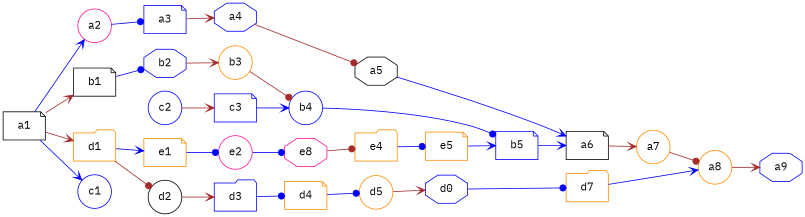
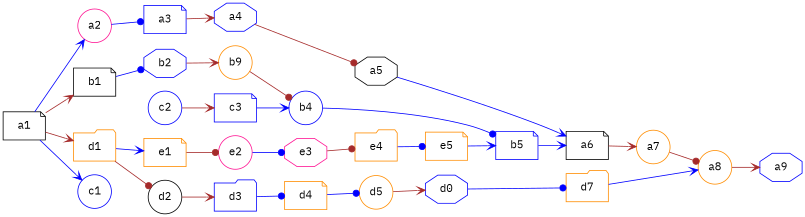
(235, 63) -> (235, 63)
(199, 152) -> (199, 152)
(306, 152) -> (306, 152)
